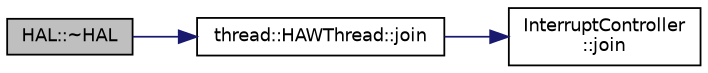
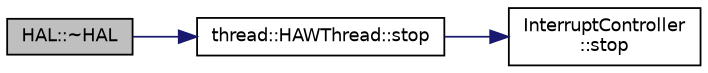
(321, 37) -> (321, 37)
(605, 37) -> (605, 37)
